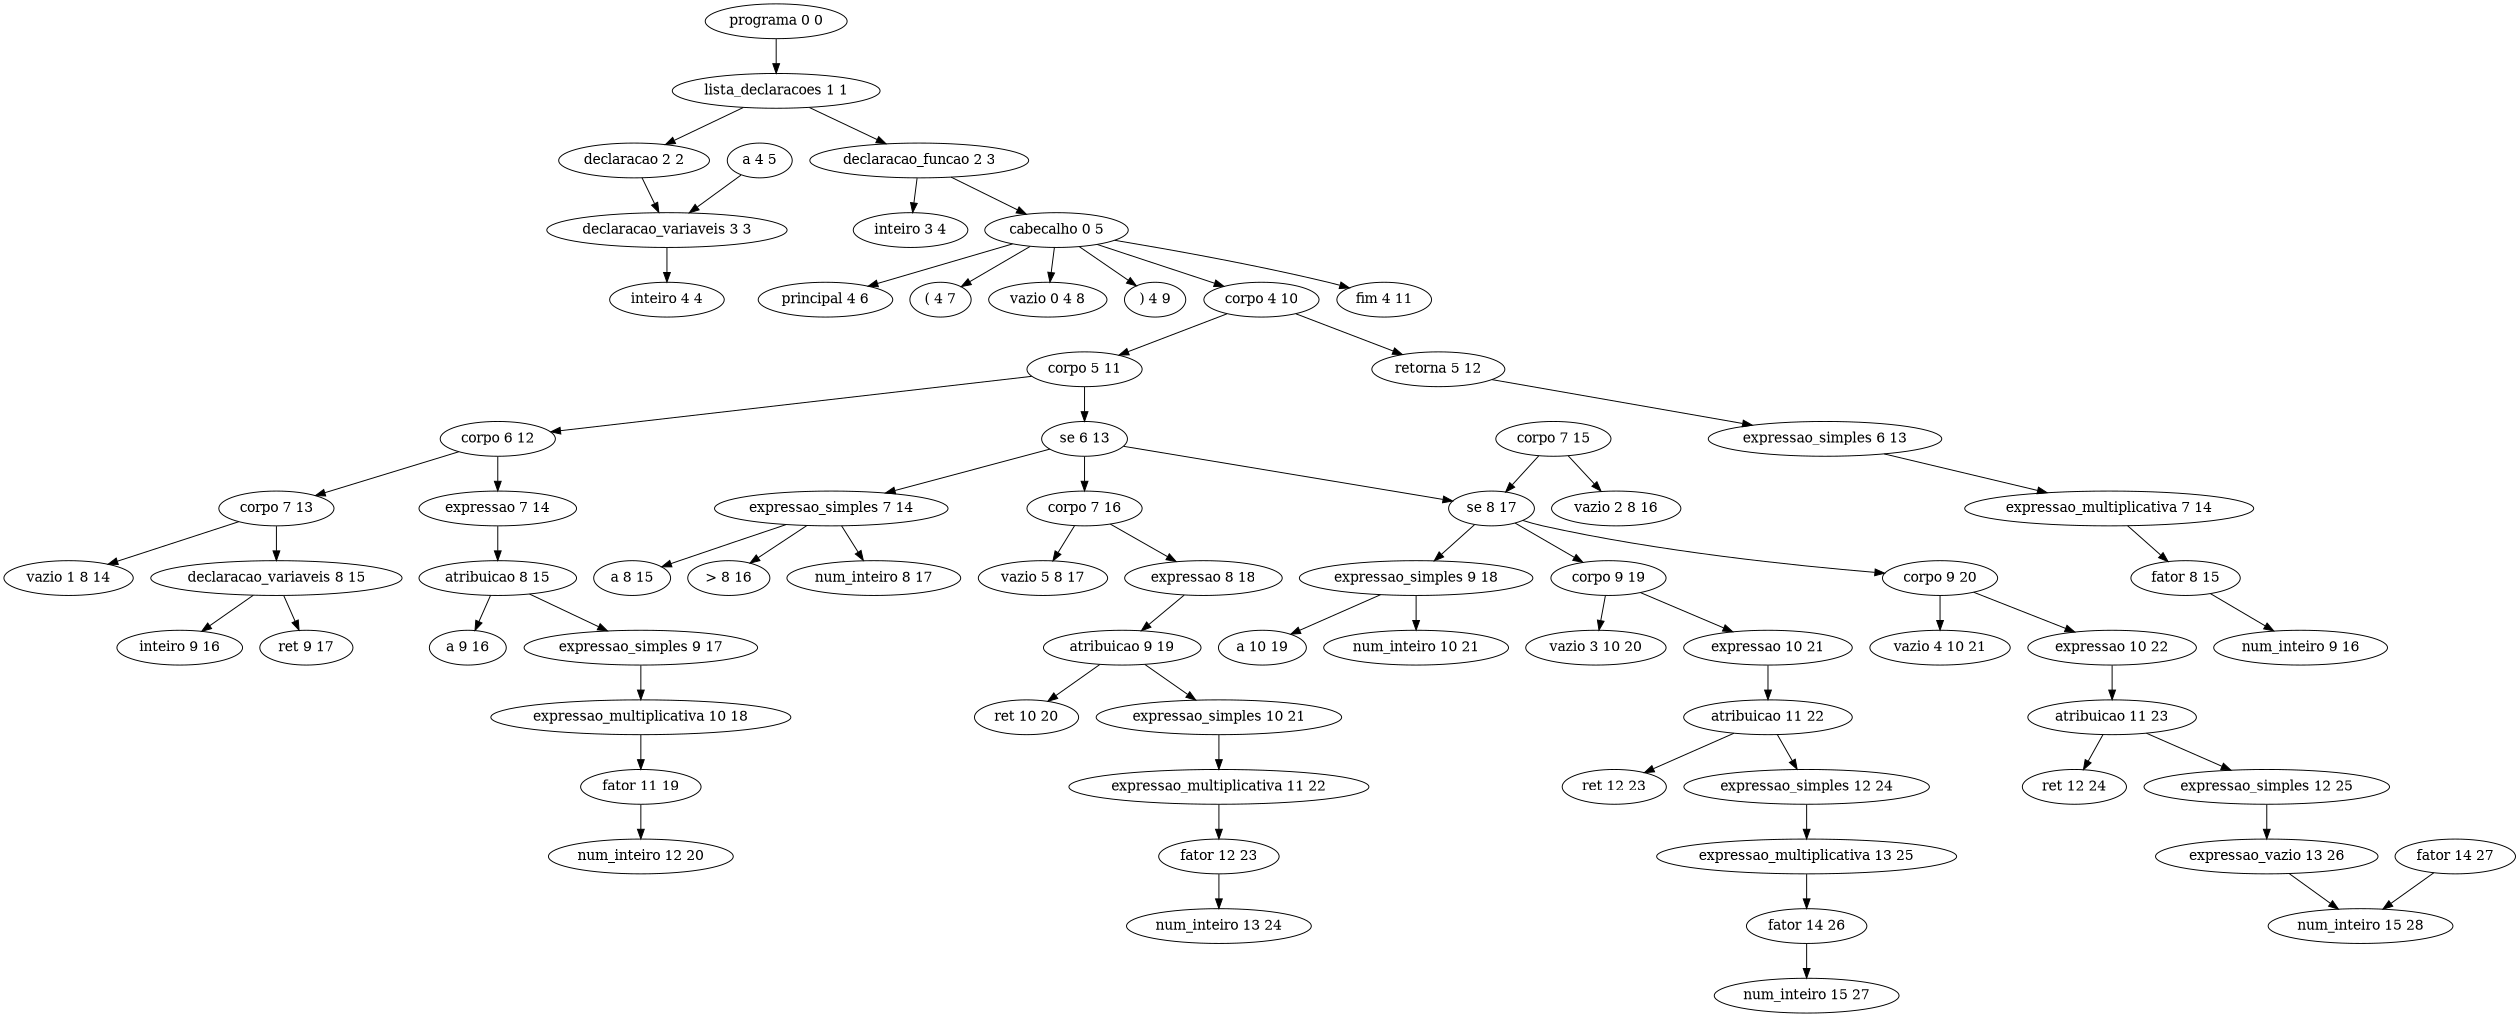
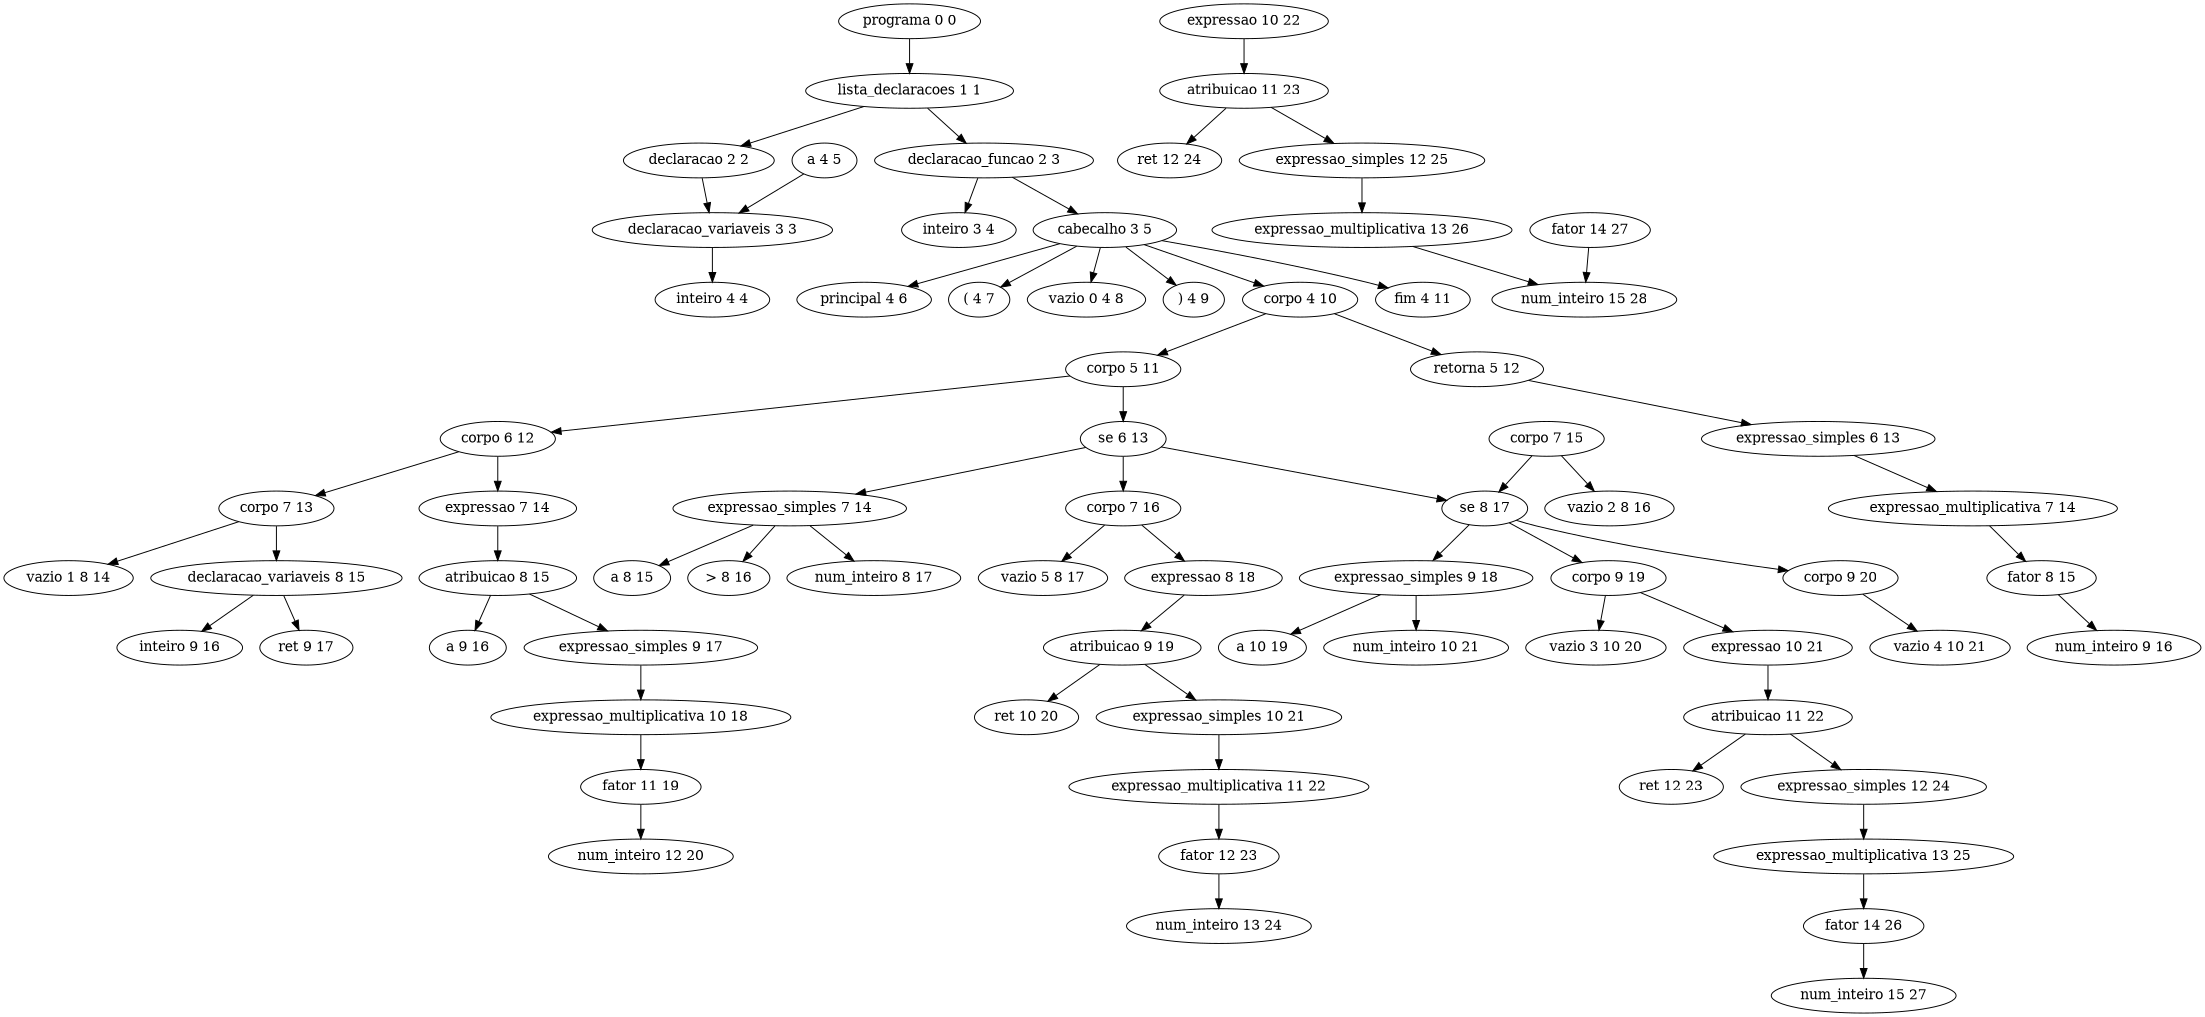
(1056, 230) -> (1105, 230)
(2020, 610) -> none
(2267, 856) -> (1362, 230)
